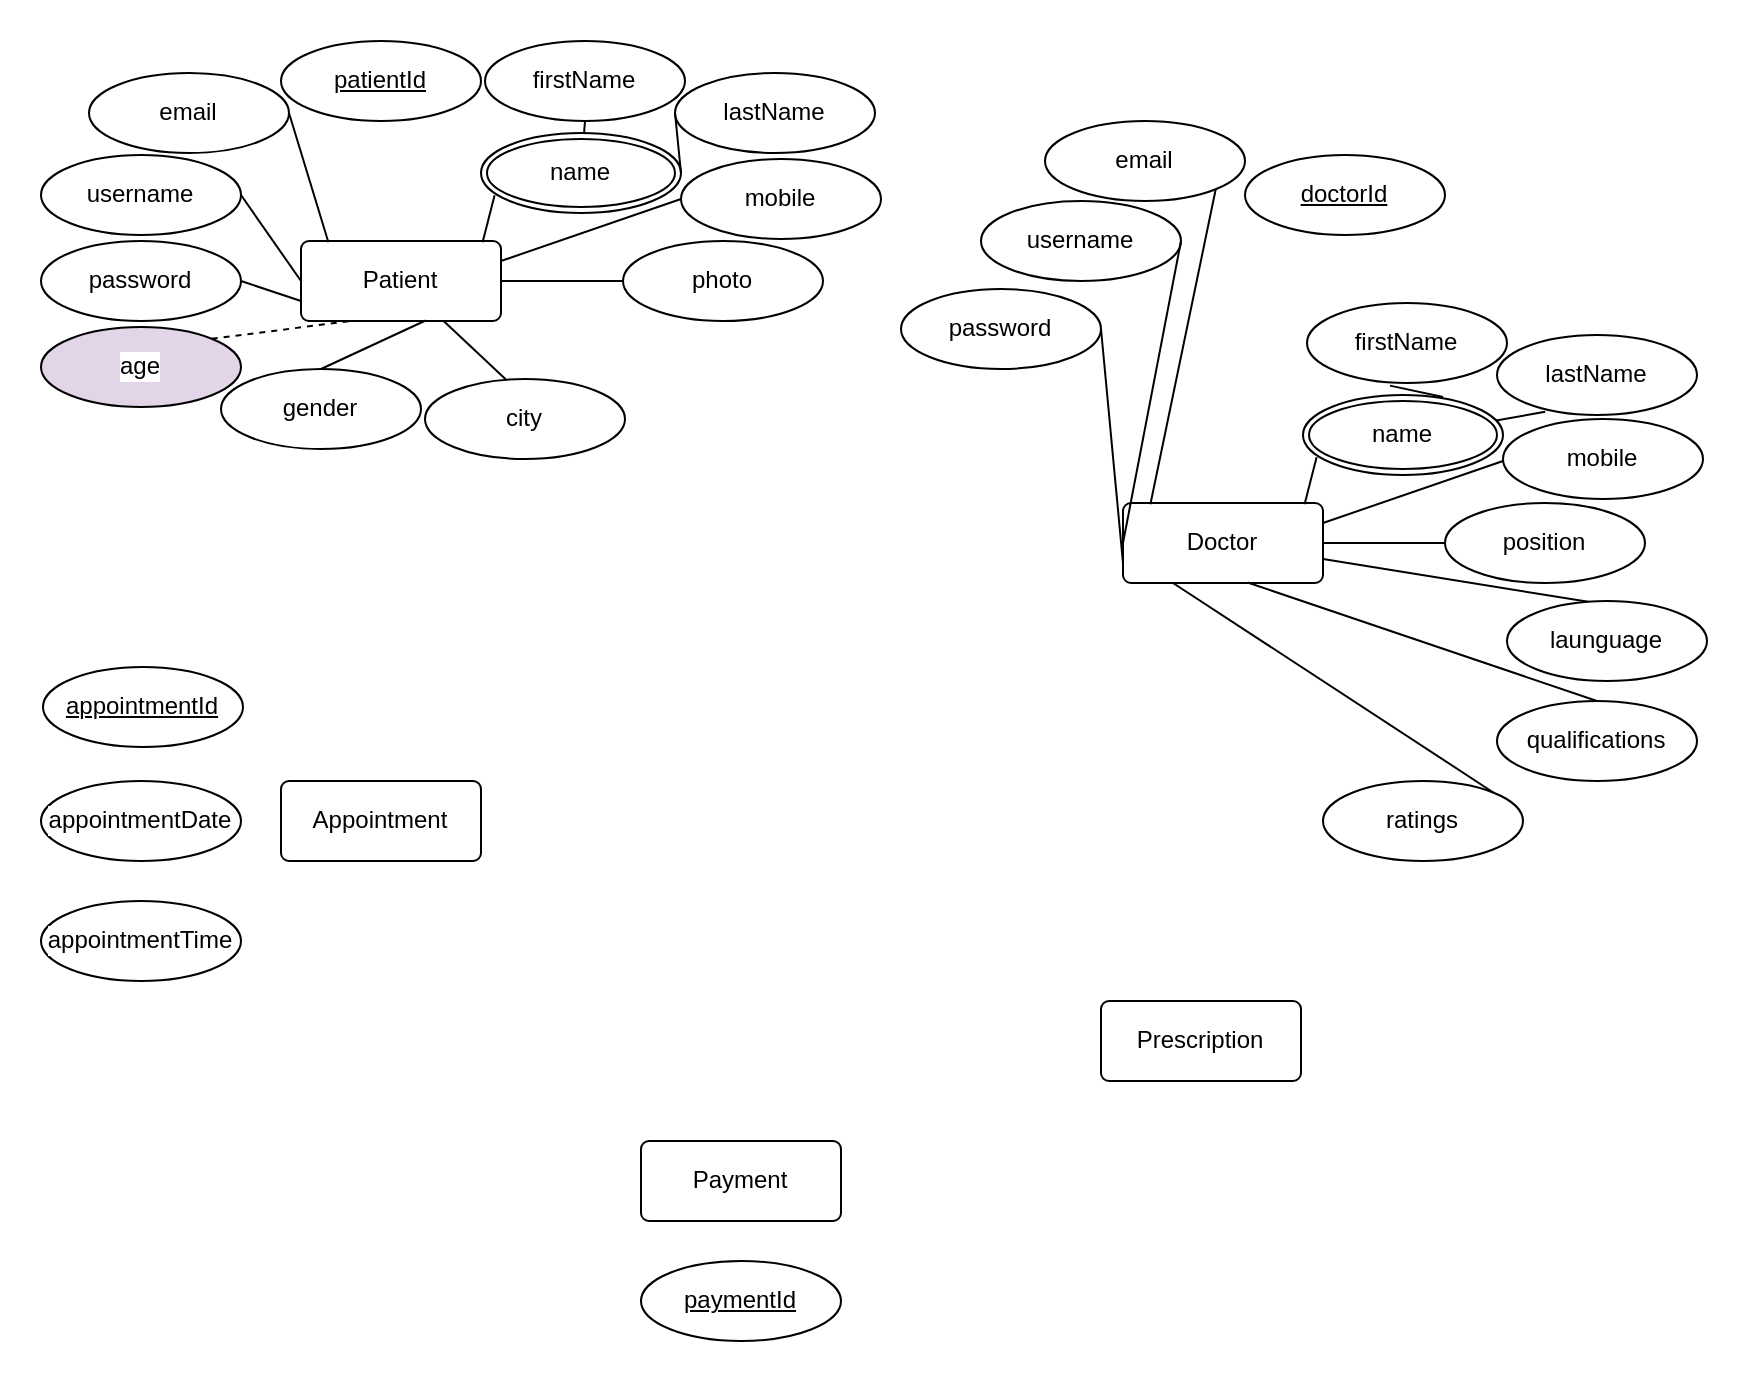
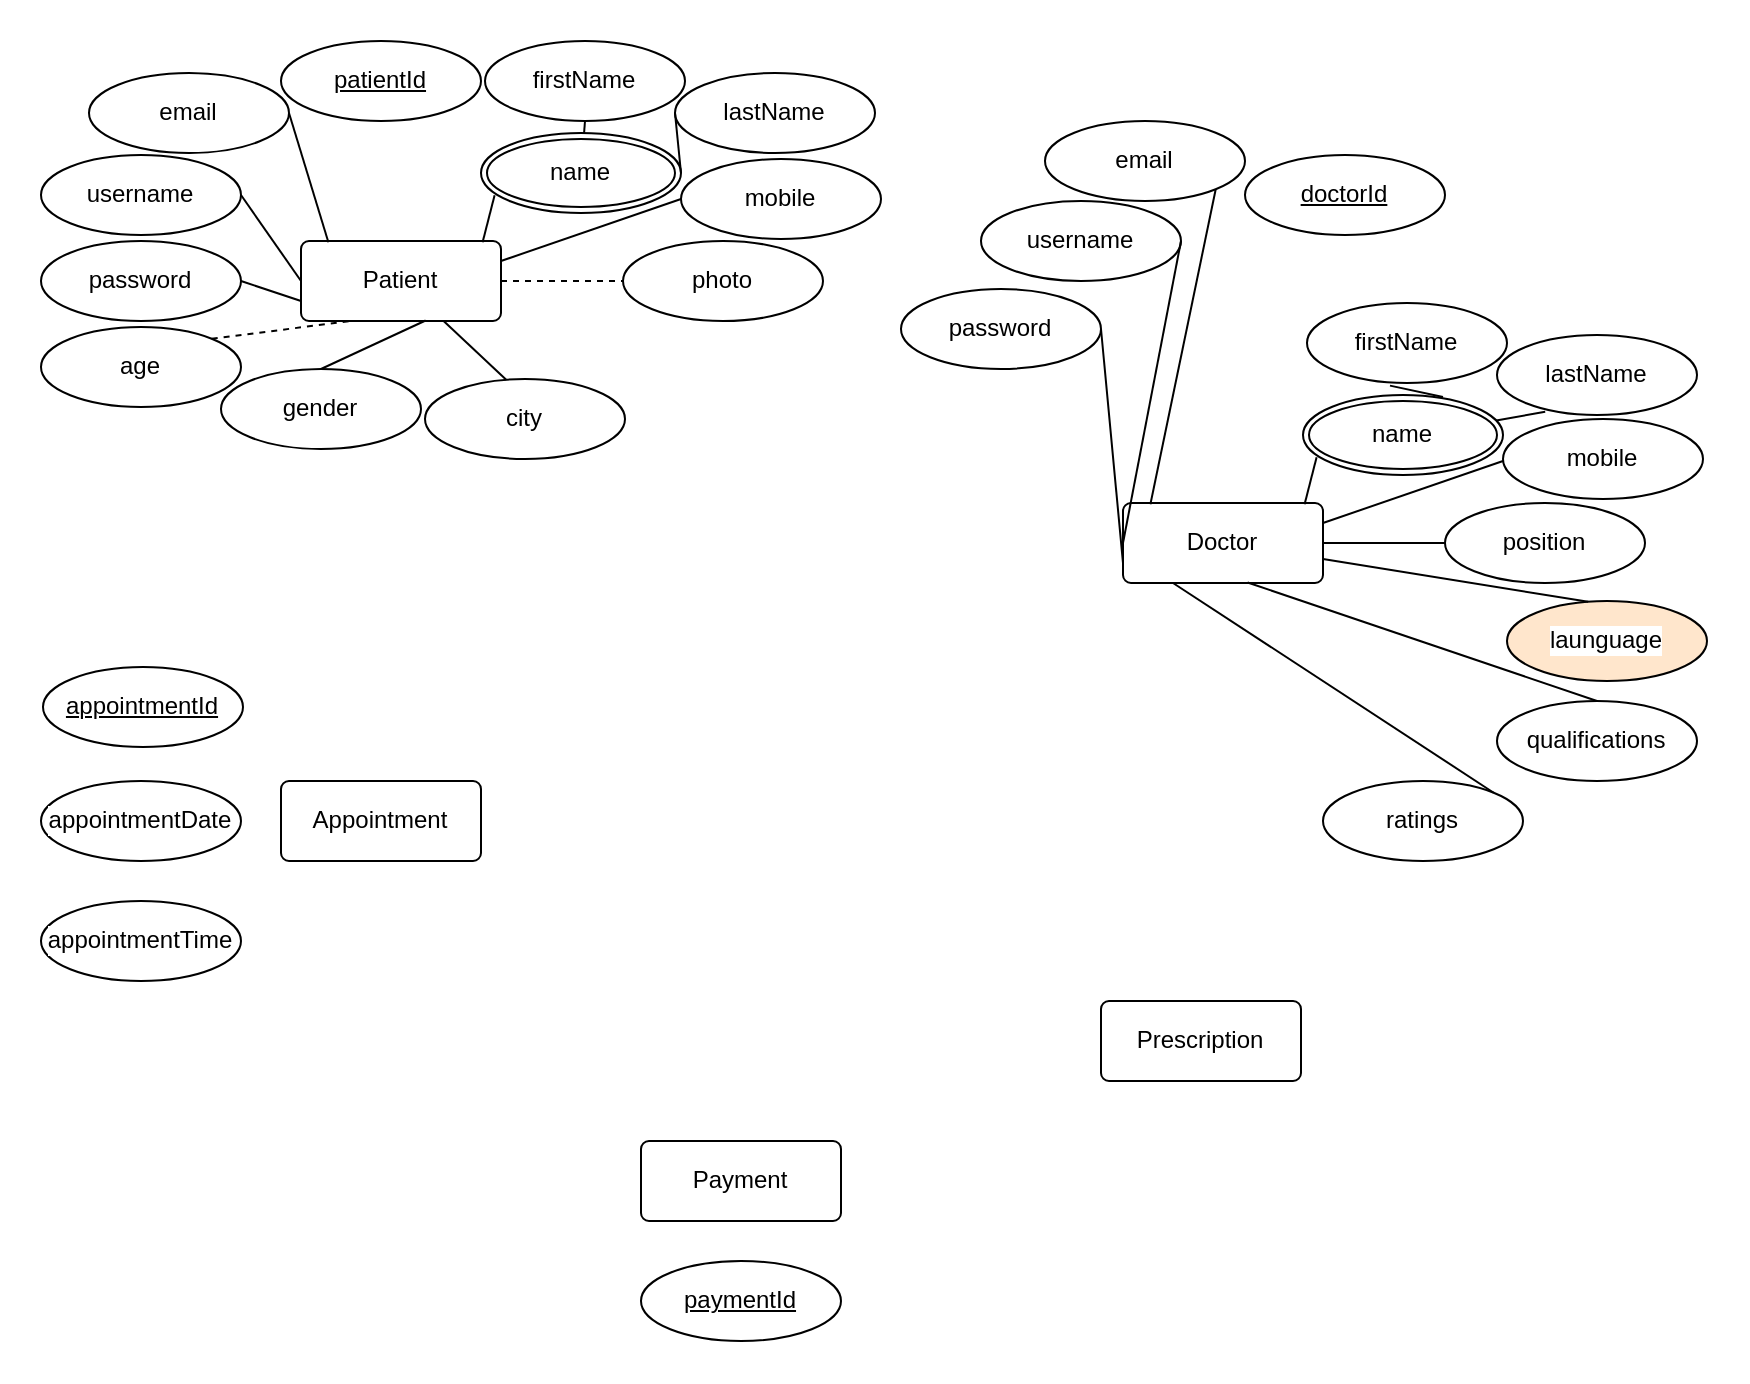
(562, 281) -> (562, 281)
(141, 367) -> (141, 367)
(1607, 641) -> (1607, 641)
